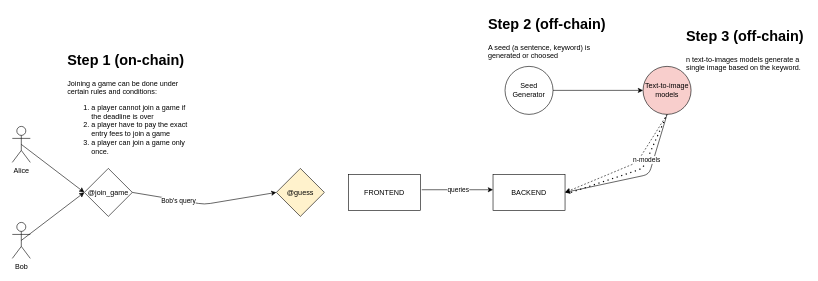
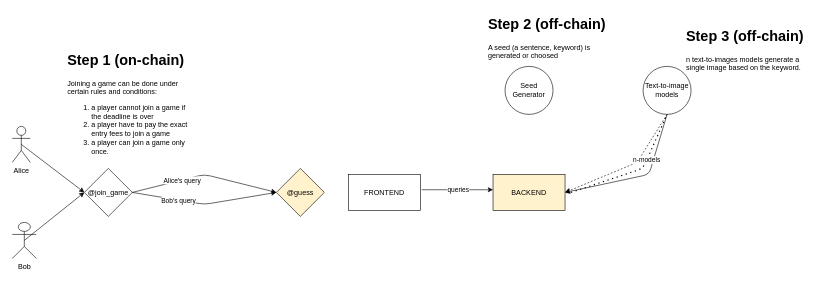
(596, 90) -> none
(667, 90) -> (667, 90)
none -> (204, 175)
(529, 192) -> (529, 192)
(21, 240) -> (24, 240)
